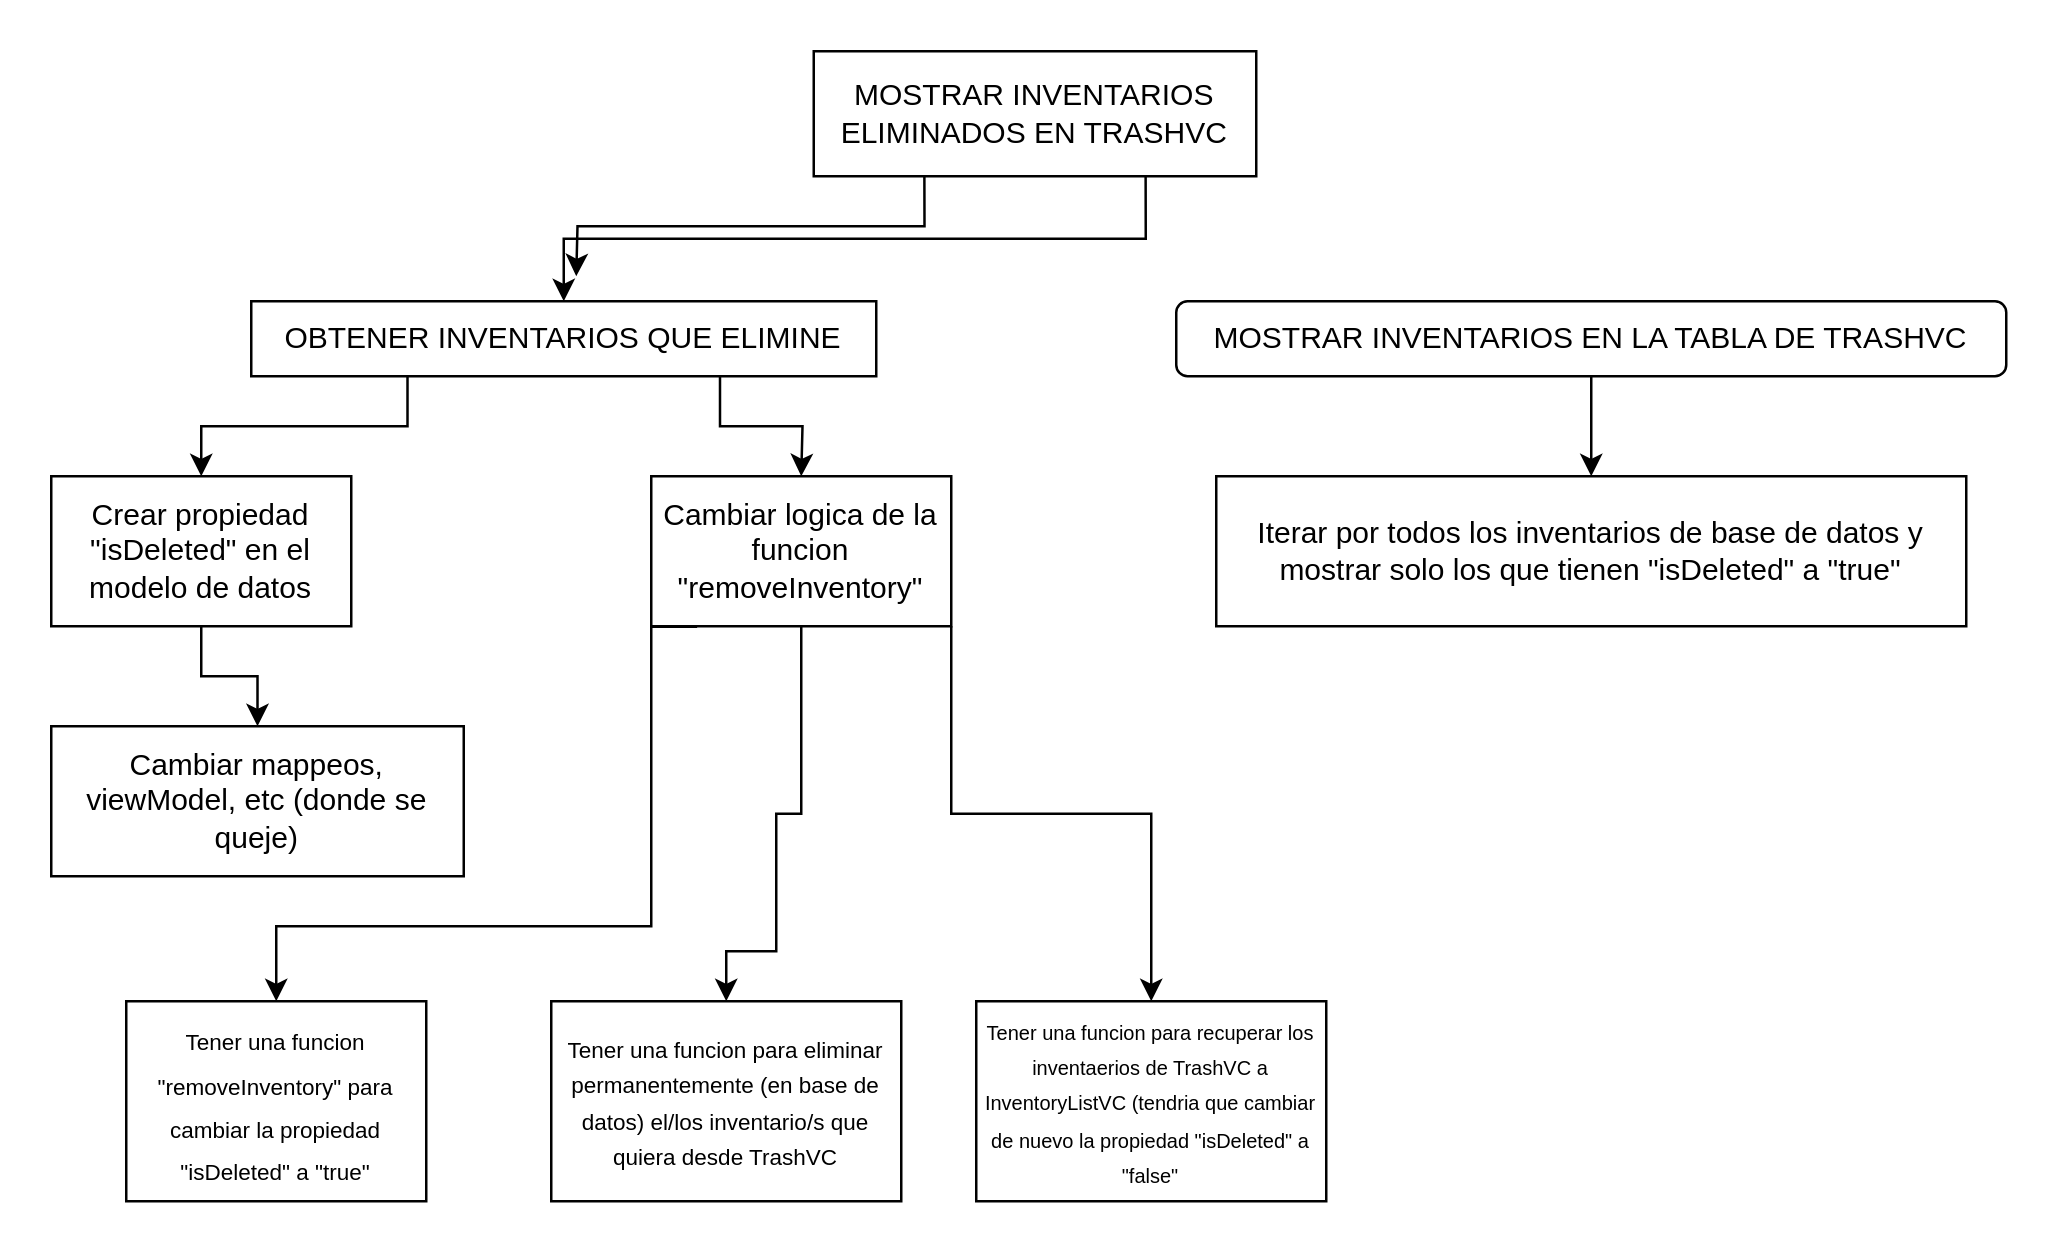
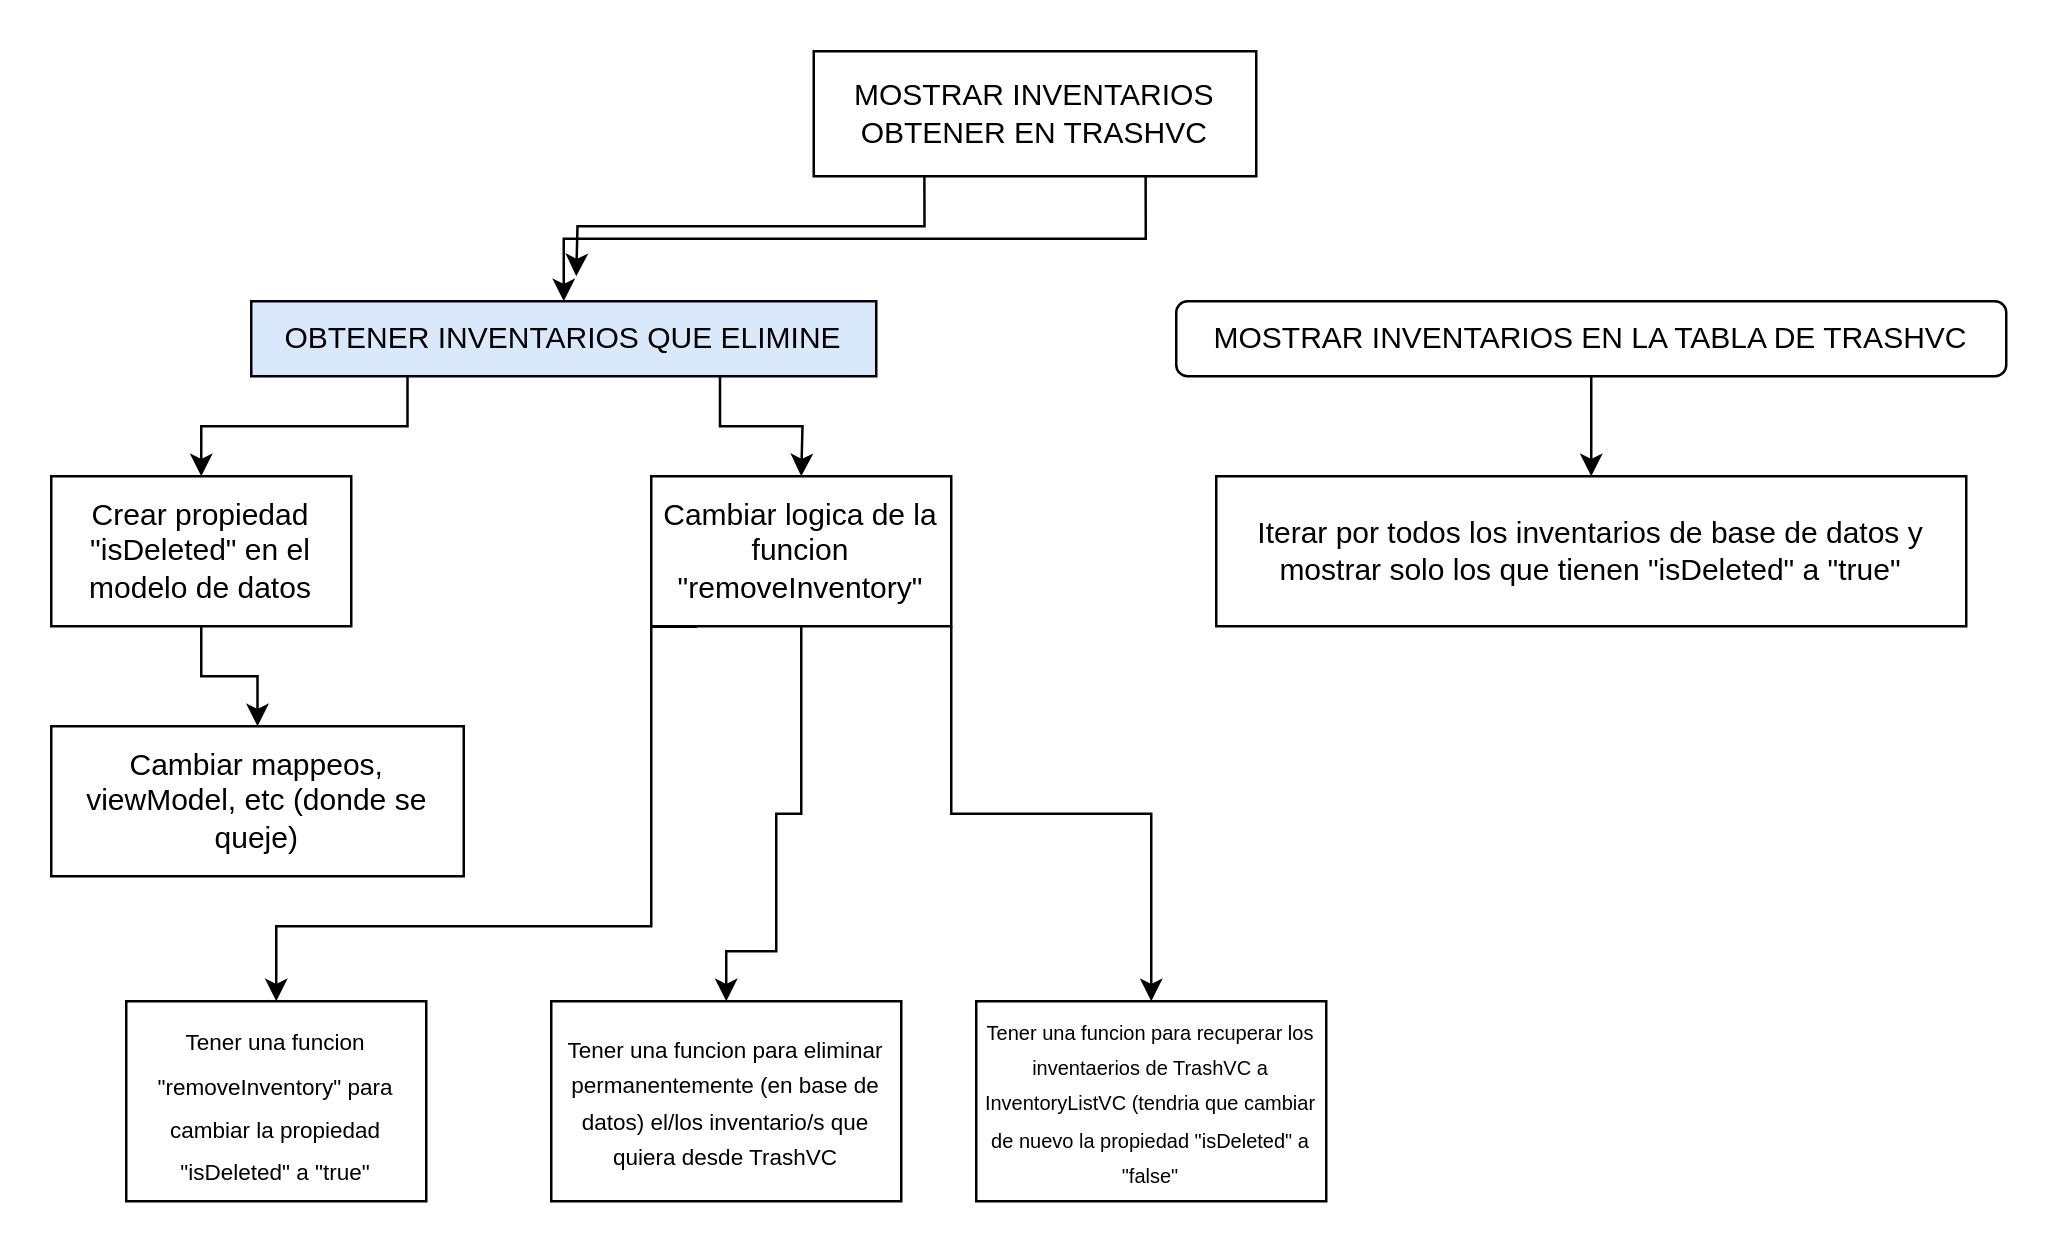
(1035, 114) -> (1035, 114)
(564, 339) -> (564, 339)
